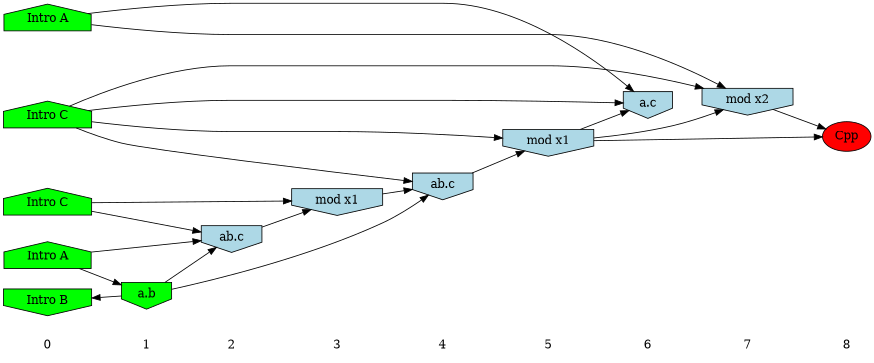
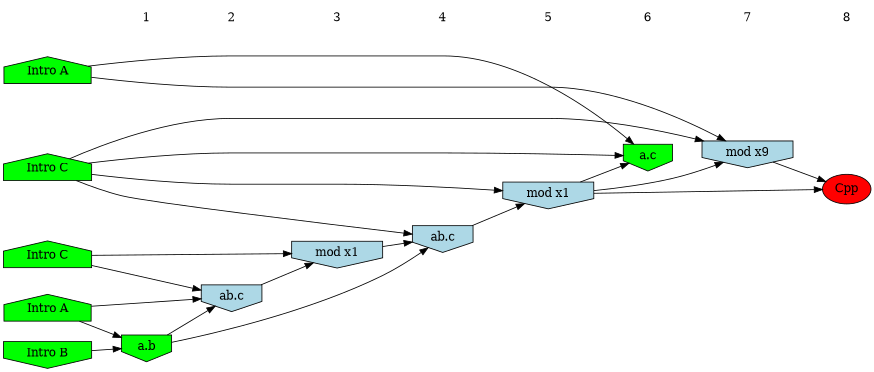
(748, 100) -> (748, 153)
(648, 104) -> (648, 156)
(111, 297) -> (102, 350)
(48, 345) -> none
